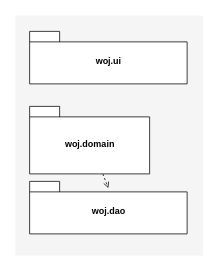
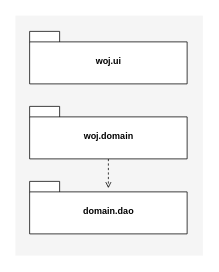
(90, 140) -> (108, 132)
(109, 211) -> (109, 211)
